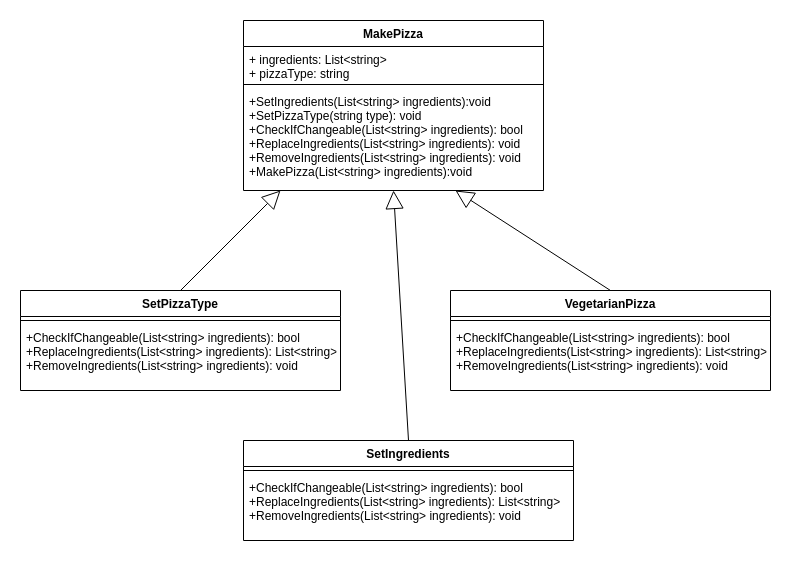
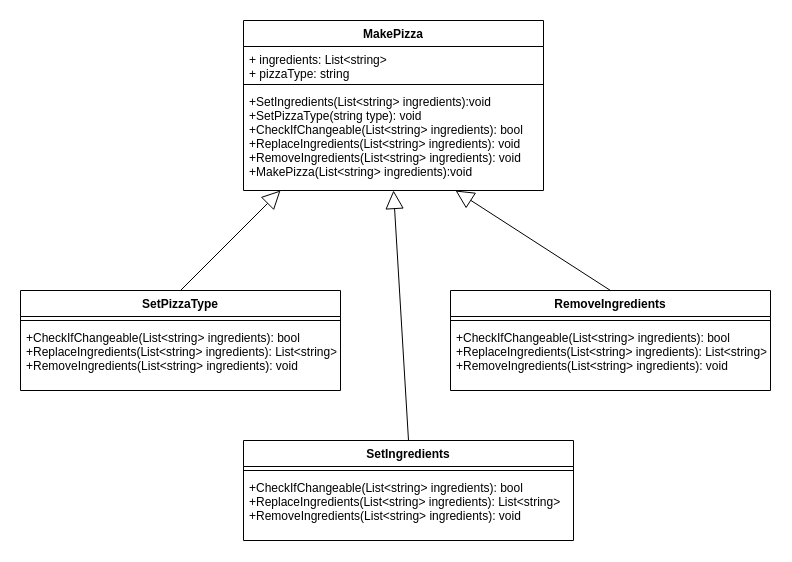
(610, 304) -> (610, 304)
